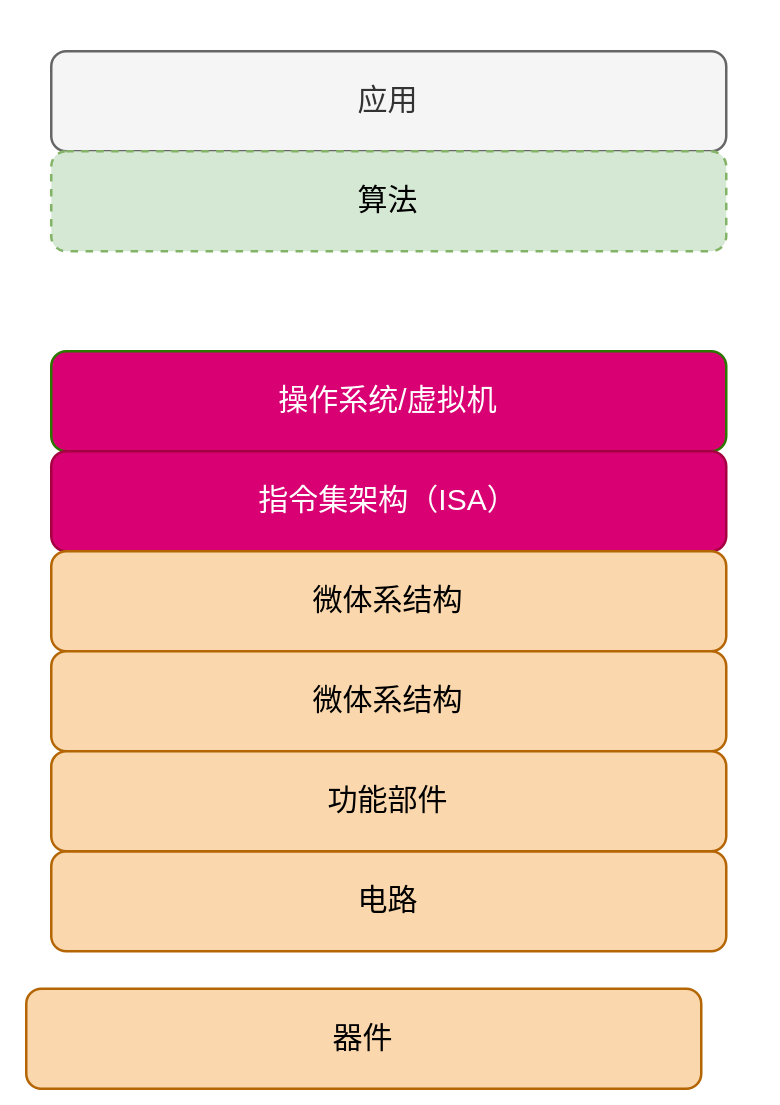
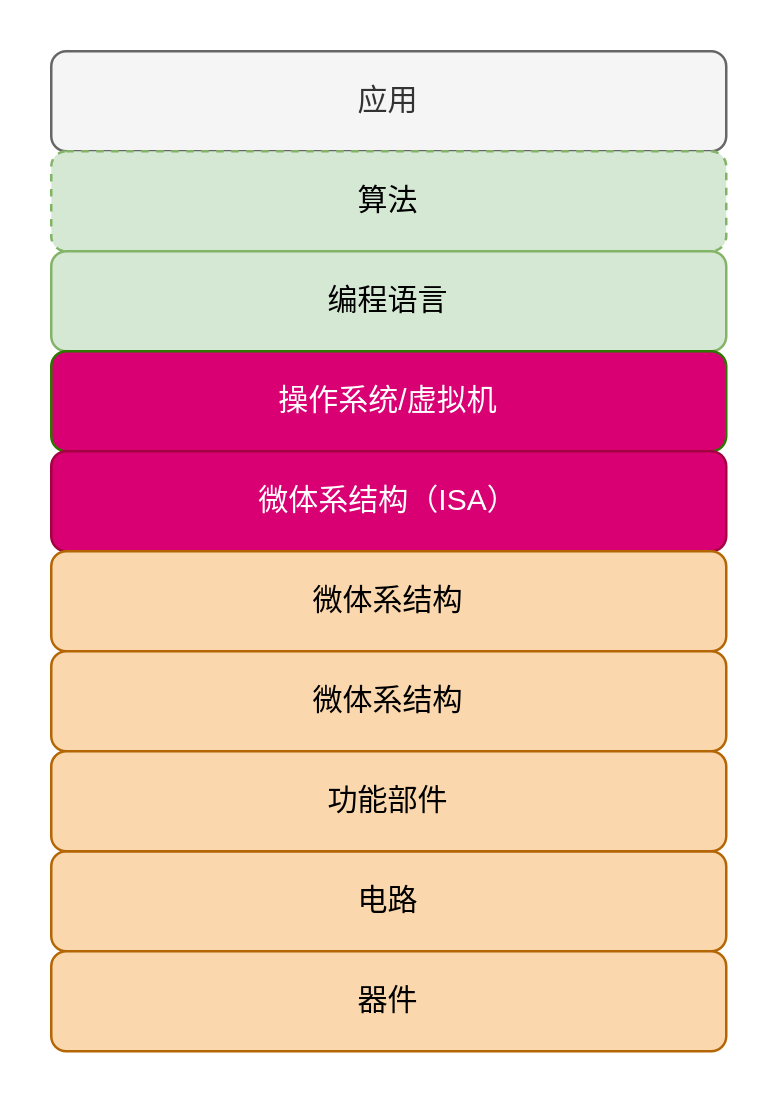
none -> (389, 301)
(389, 501) -> (389, 501)
(364, 1039) -> (389, 1001)
